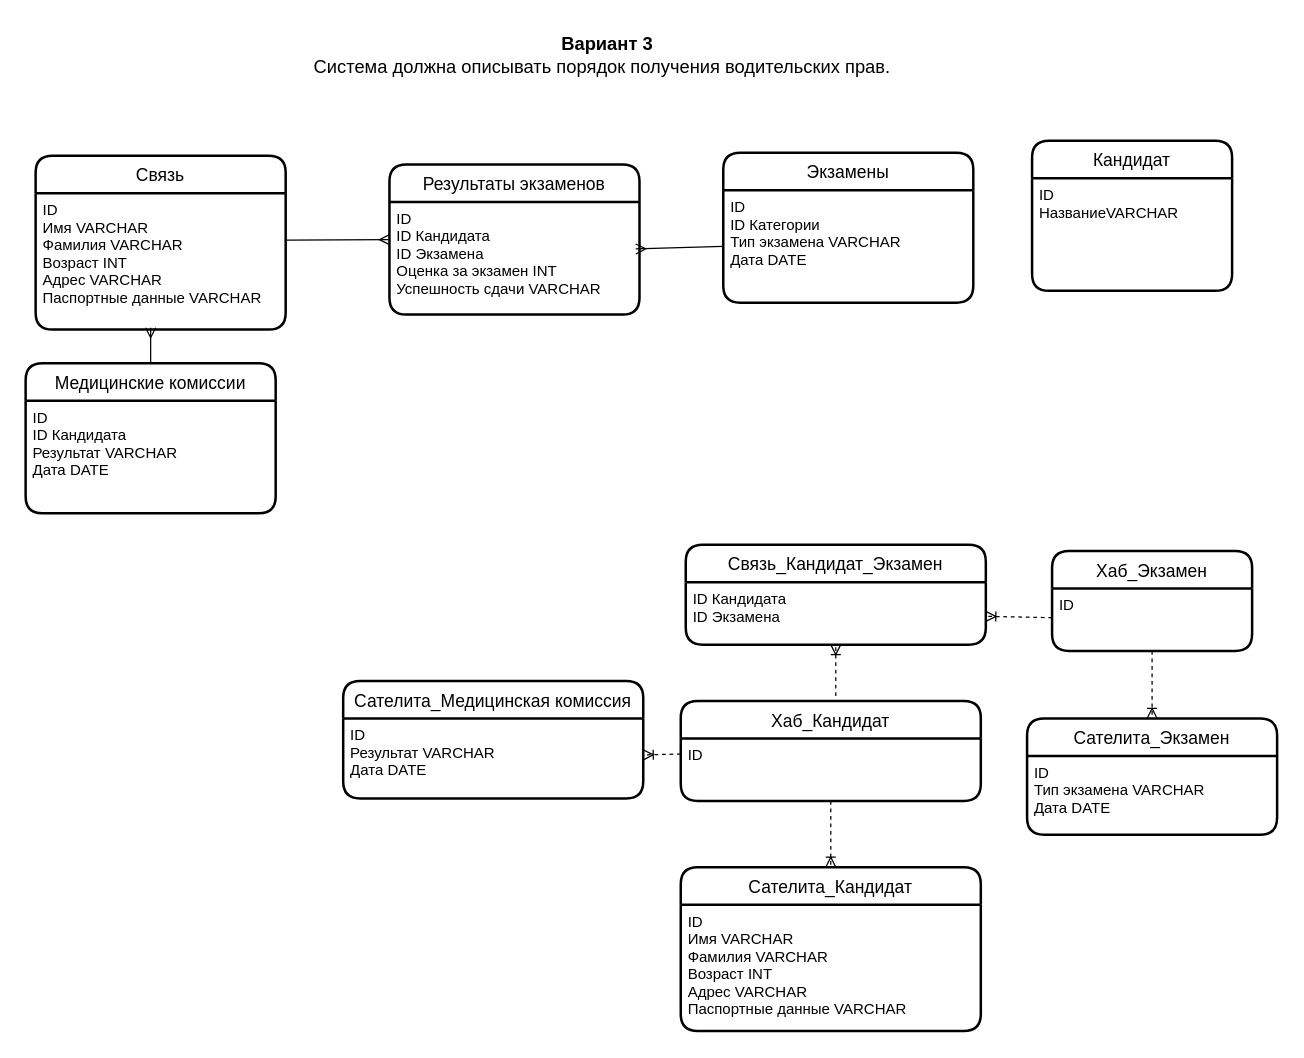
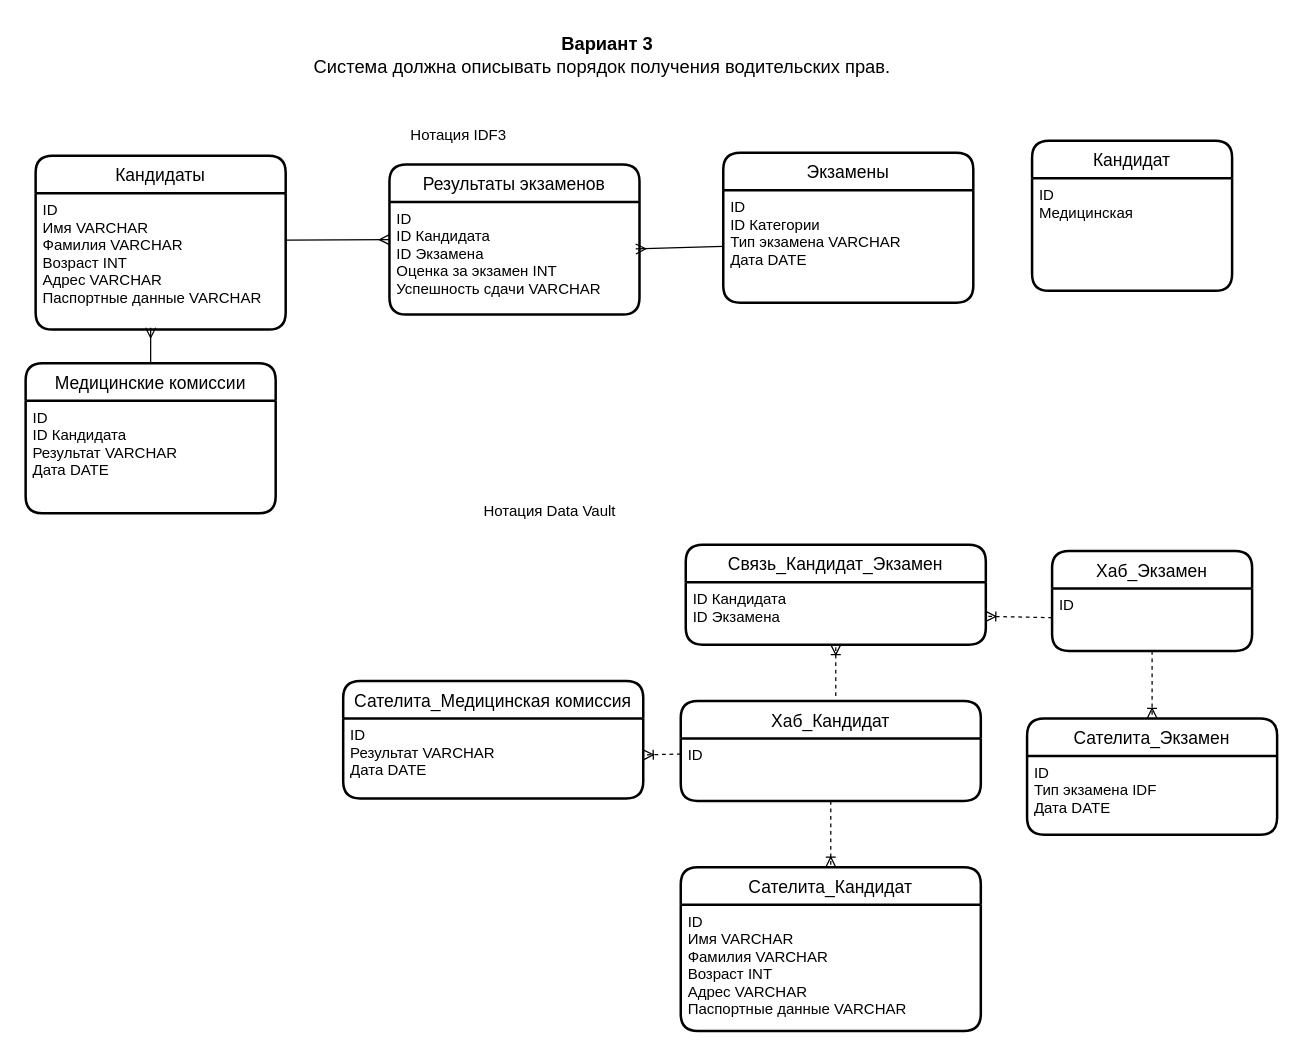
none -> (458, 136)
(160, 175) -> (160, 175)
(1047, 195) -> (1047, 195)
none -> (549, 512)
(1042, 773) -> (1042, 773)
